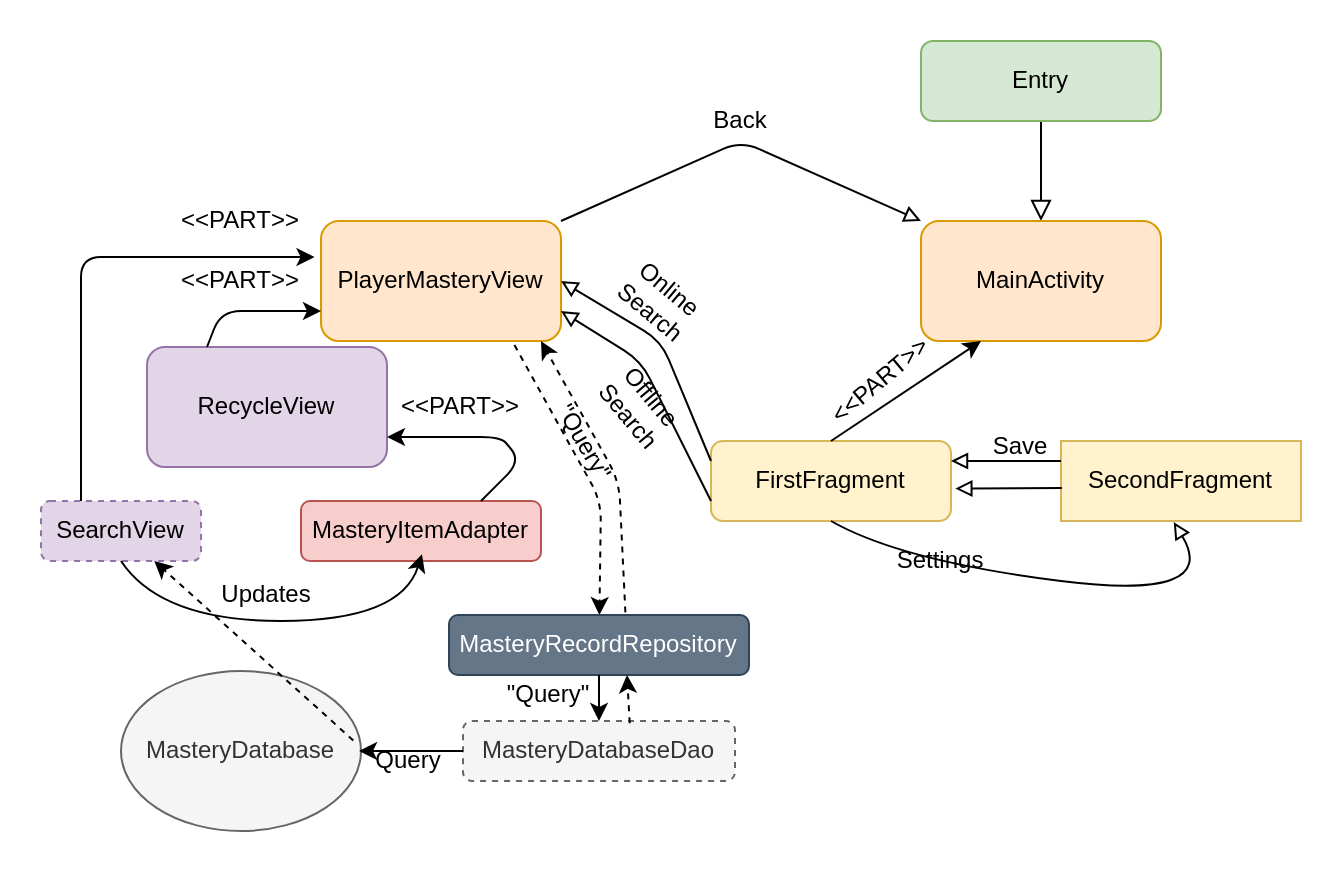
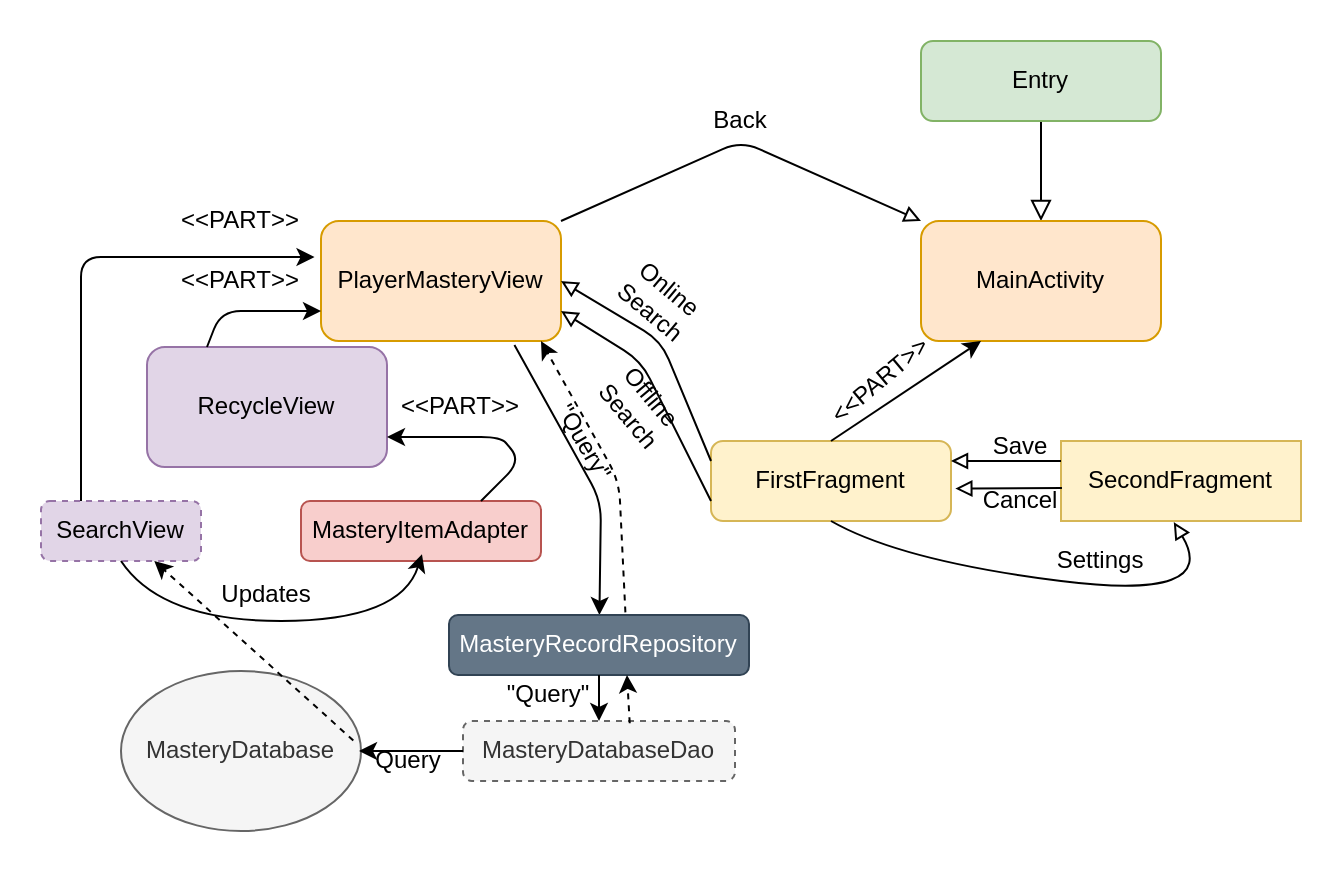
(581, 464) -> (581, 464)
none -> (1021, 501)
(941, 561) -> (1101, 561)
